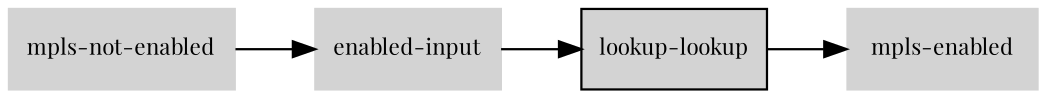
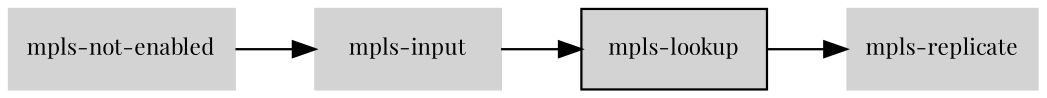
(408, 49) -> (408, 49)
(674, 49) -> (674, 49)
(943, 49) -> (943, 49)
